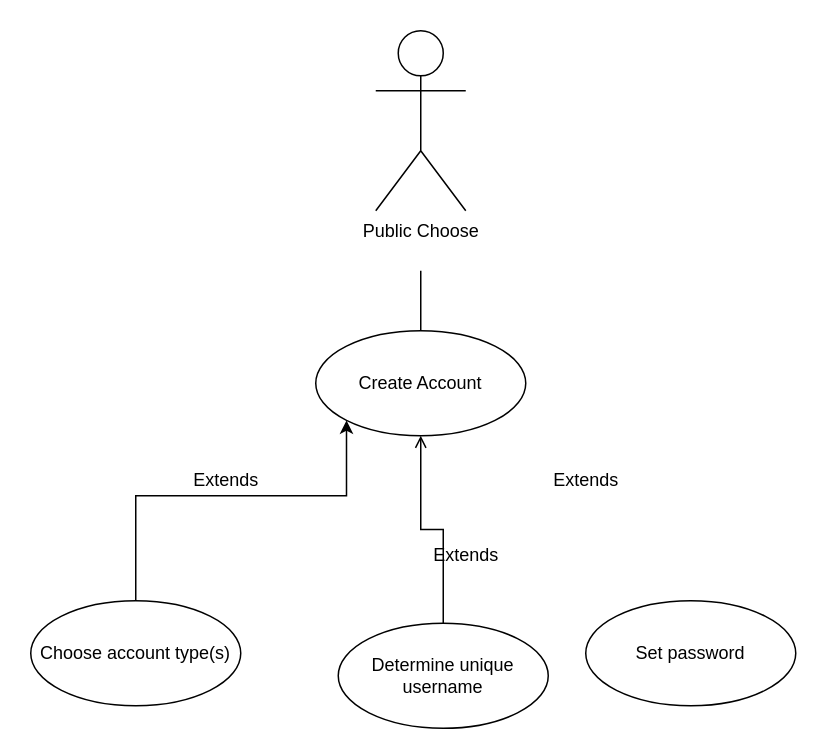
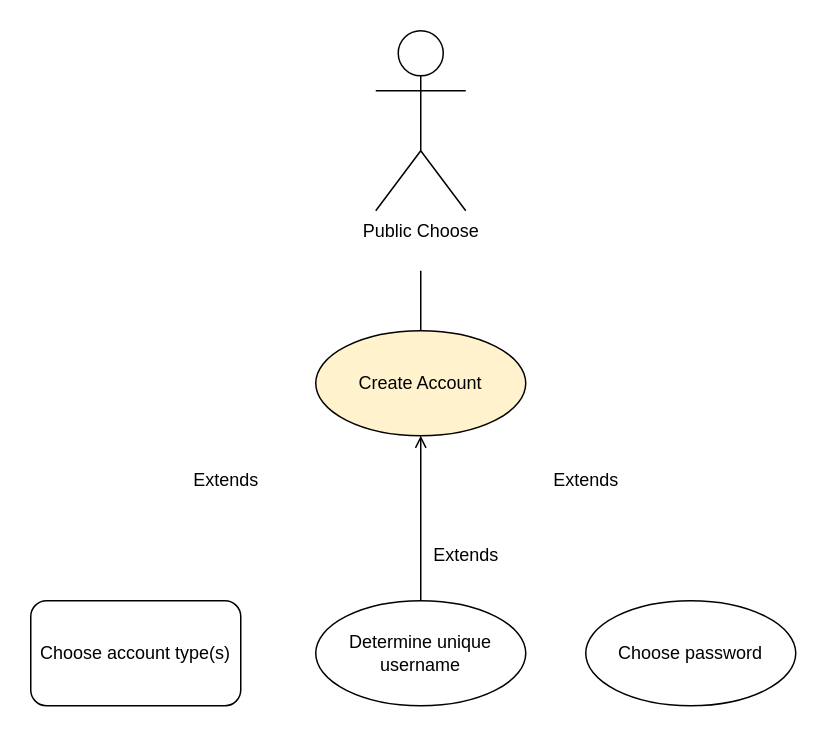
(421, 383) -> (421, 383)
(221, 496) -> none
(136, 653) -> (136, 653)
(691, 653) -> (691, 653)
(443, 676) -> (421, 653)
